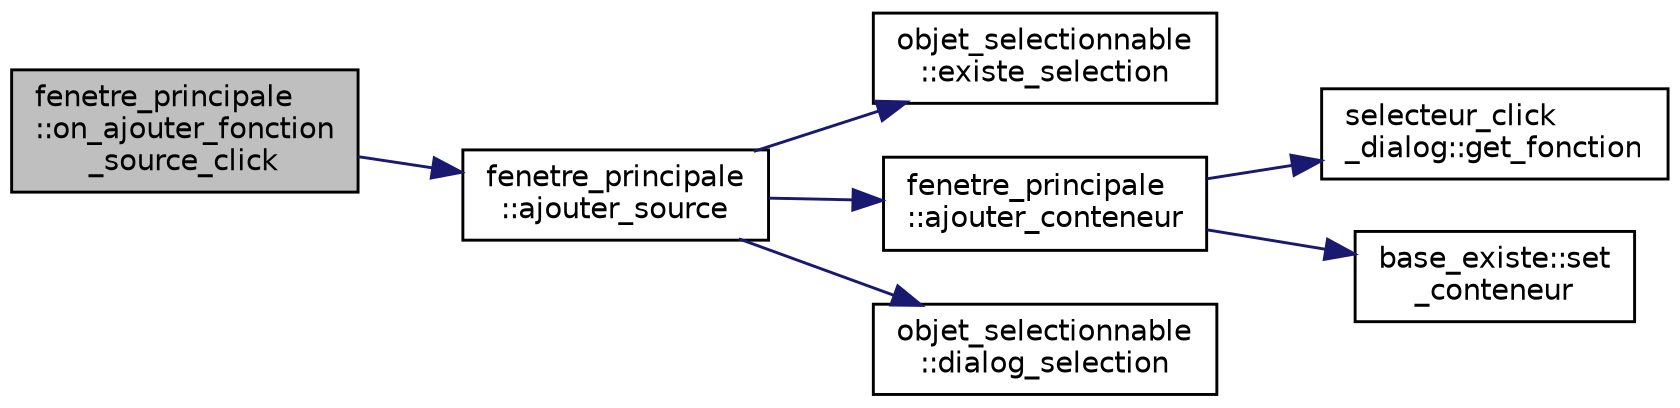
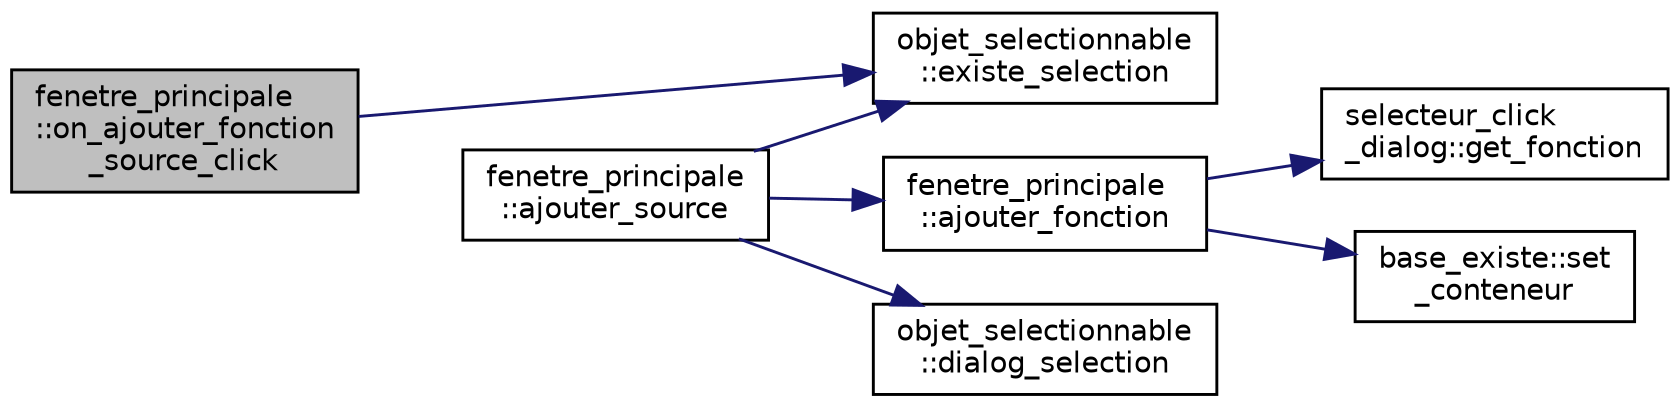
(395, 162) -> (601, 96)
(1045, 204) -> (1045, 204)
